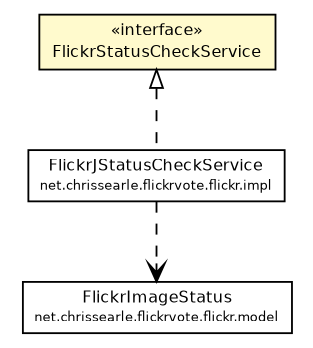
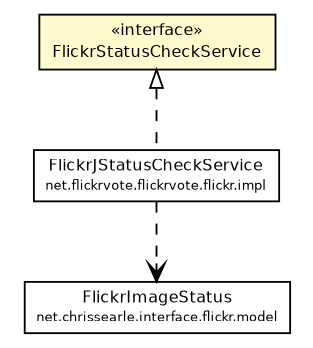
(157, 186) -> (157, 186)
(157, 318) -> (157, 318)
